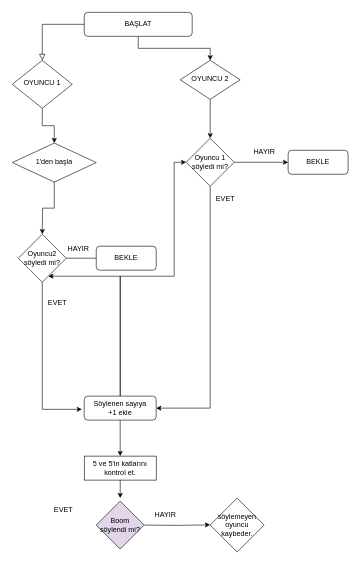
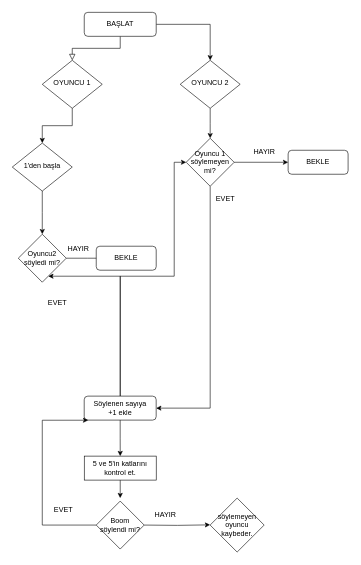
(138, 24) -> (120, 24)
(210, 80) -> (210, 84)
(42, 84) -> (72, 84)
(210, 162) -> (210, 162)
(54, 163) -> (42, 167)
(76, 410) -> none
none -> (42, 525)
(120, 525) -> (120, 525)
